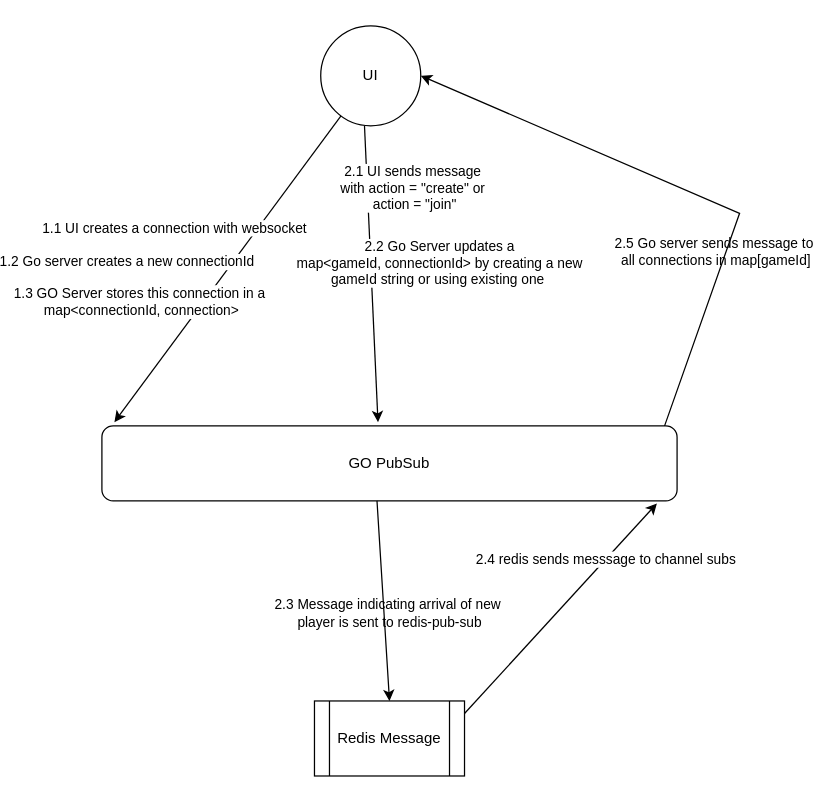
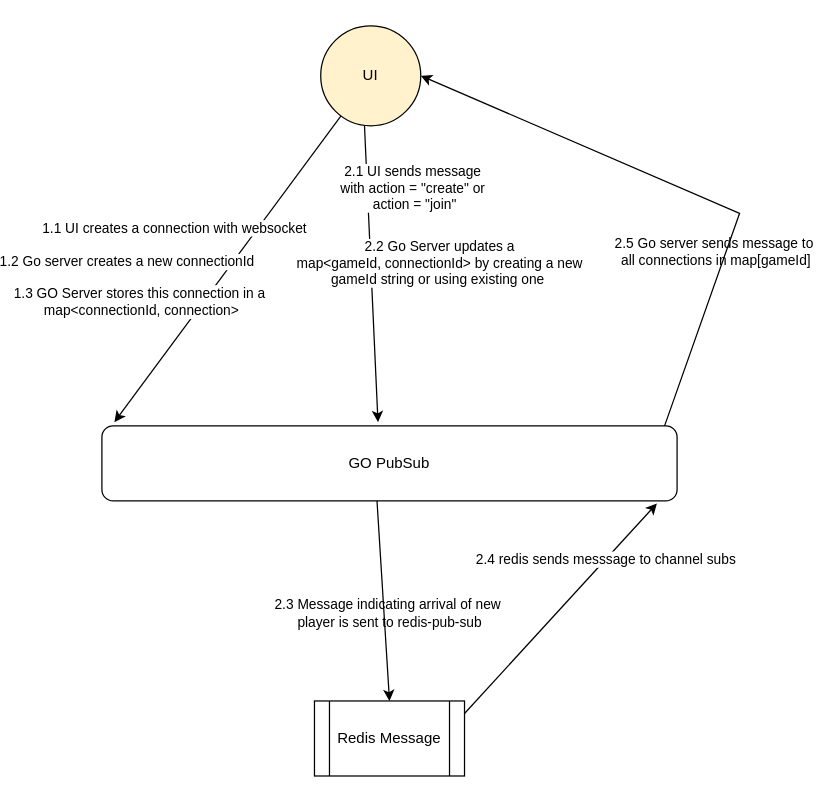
(371, 76) -> (371, 76)
